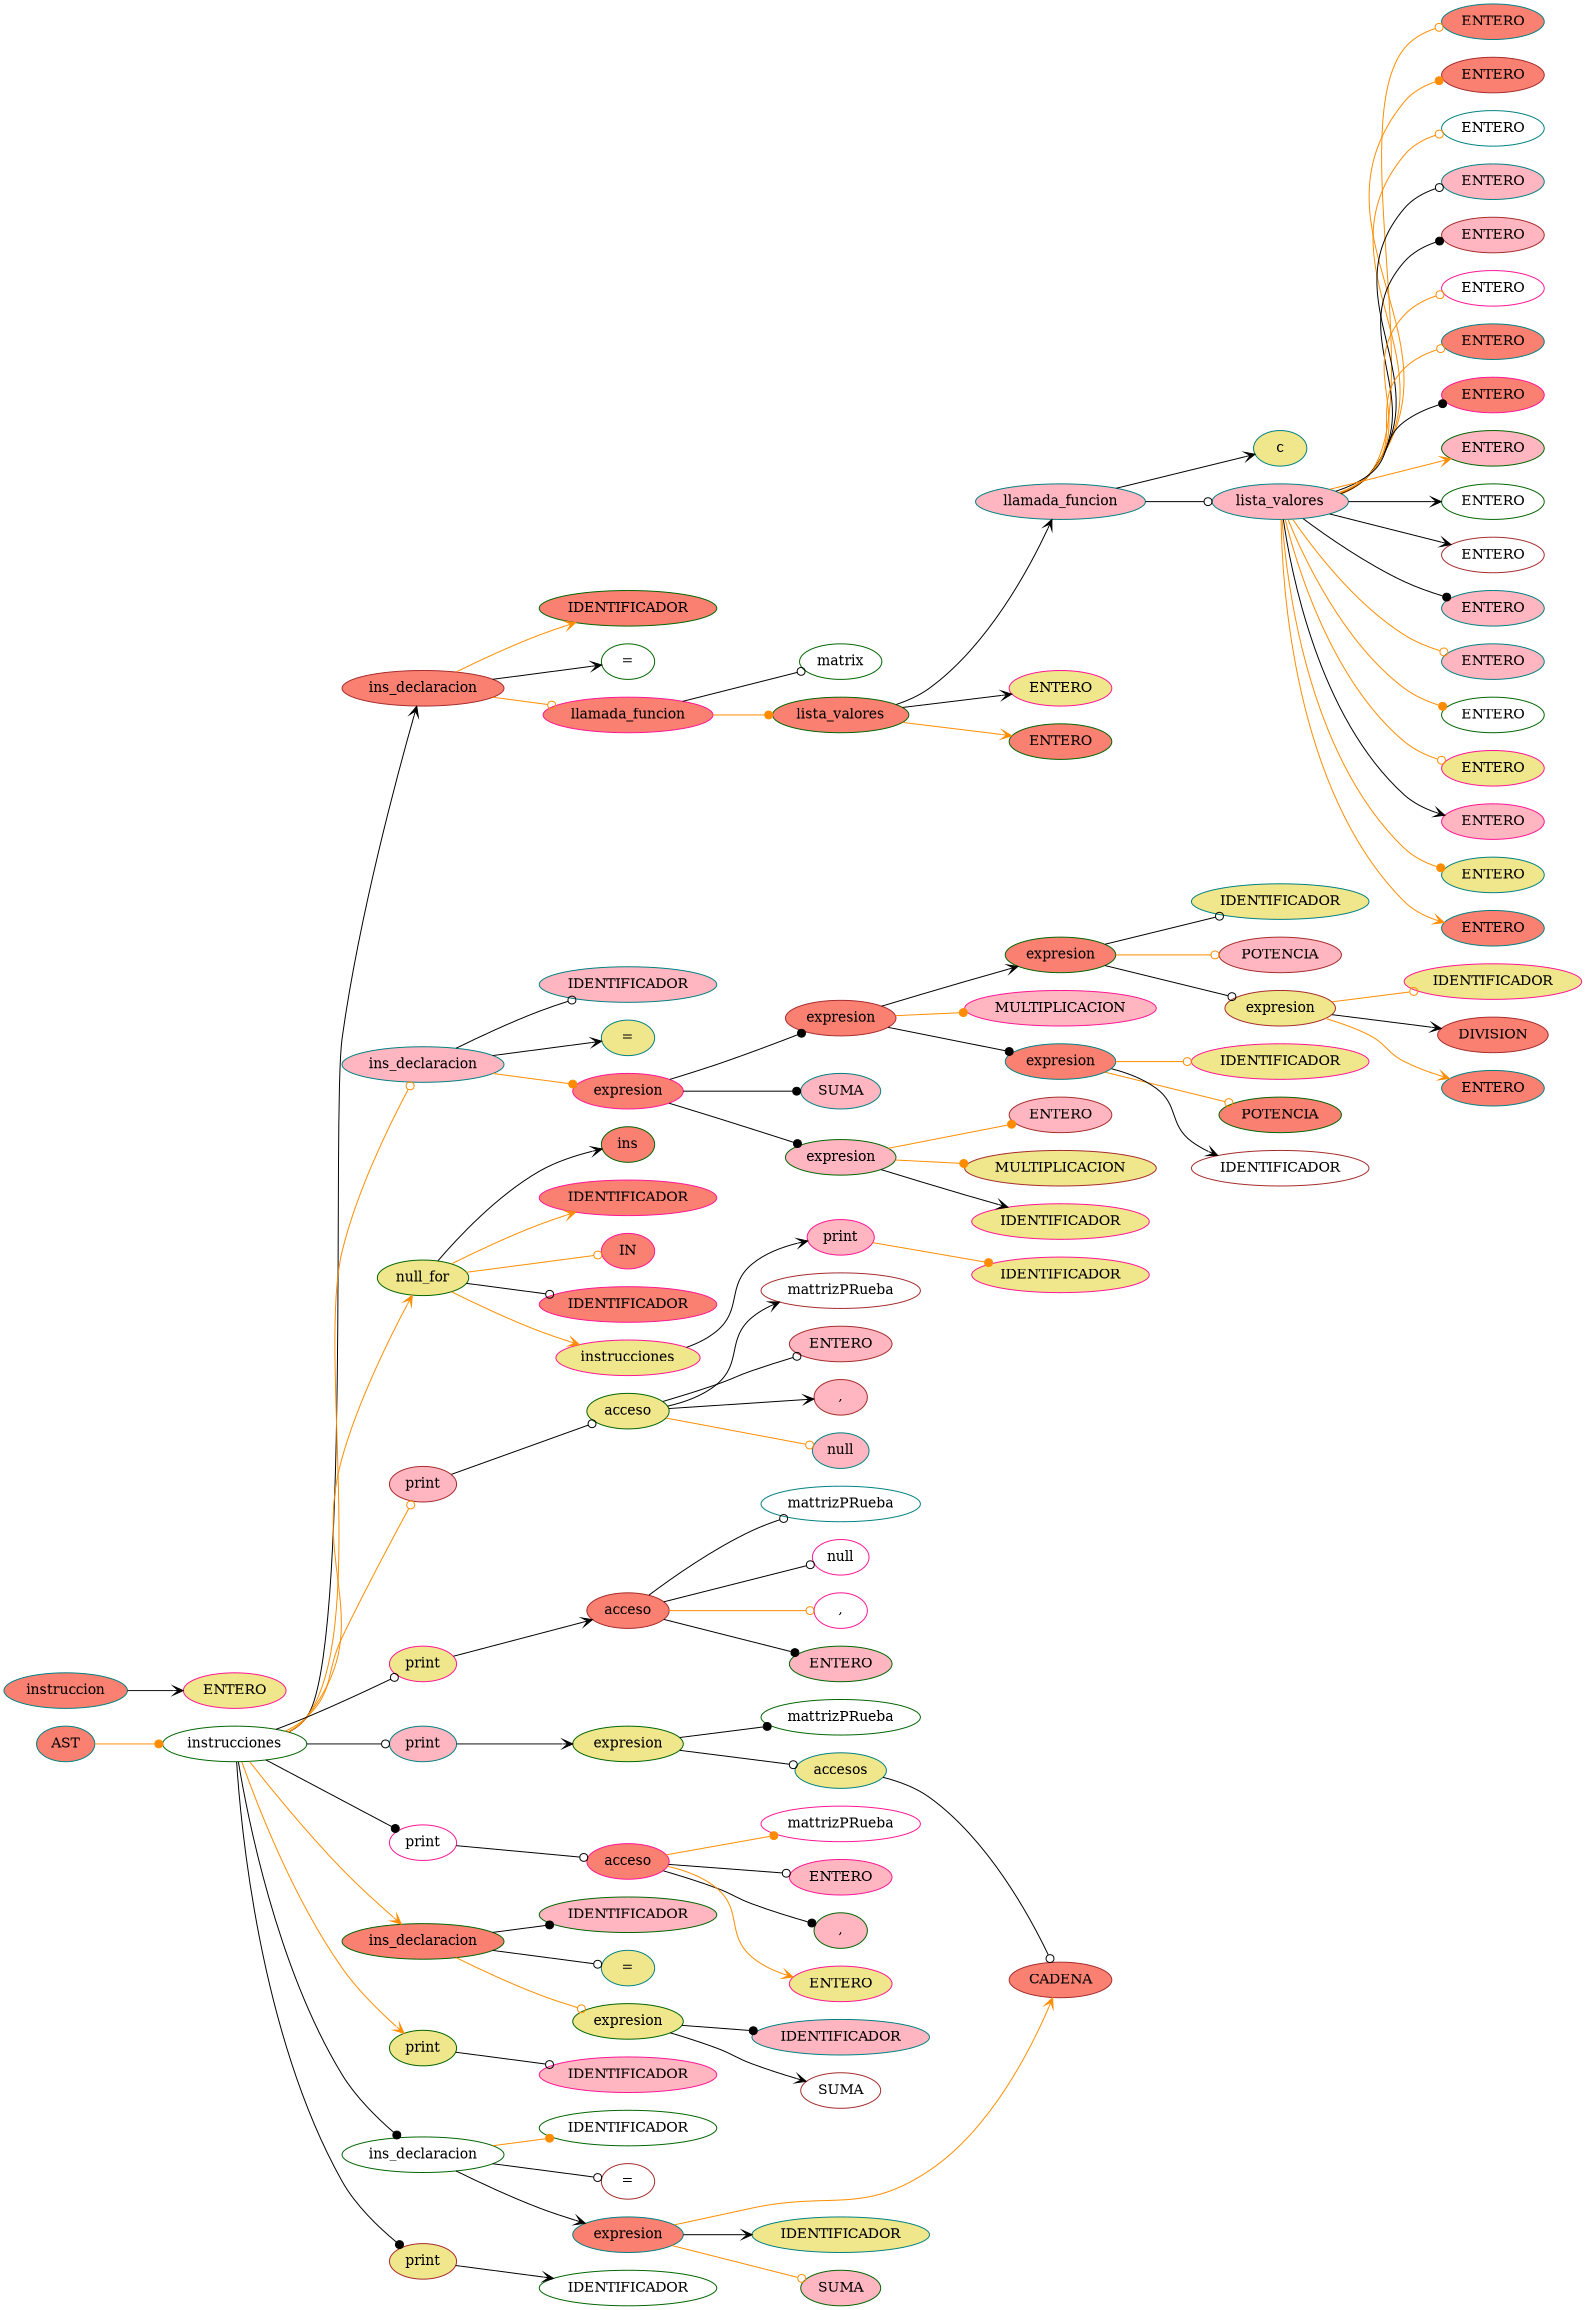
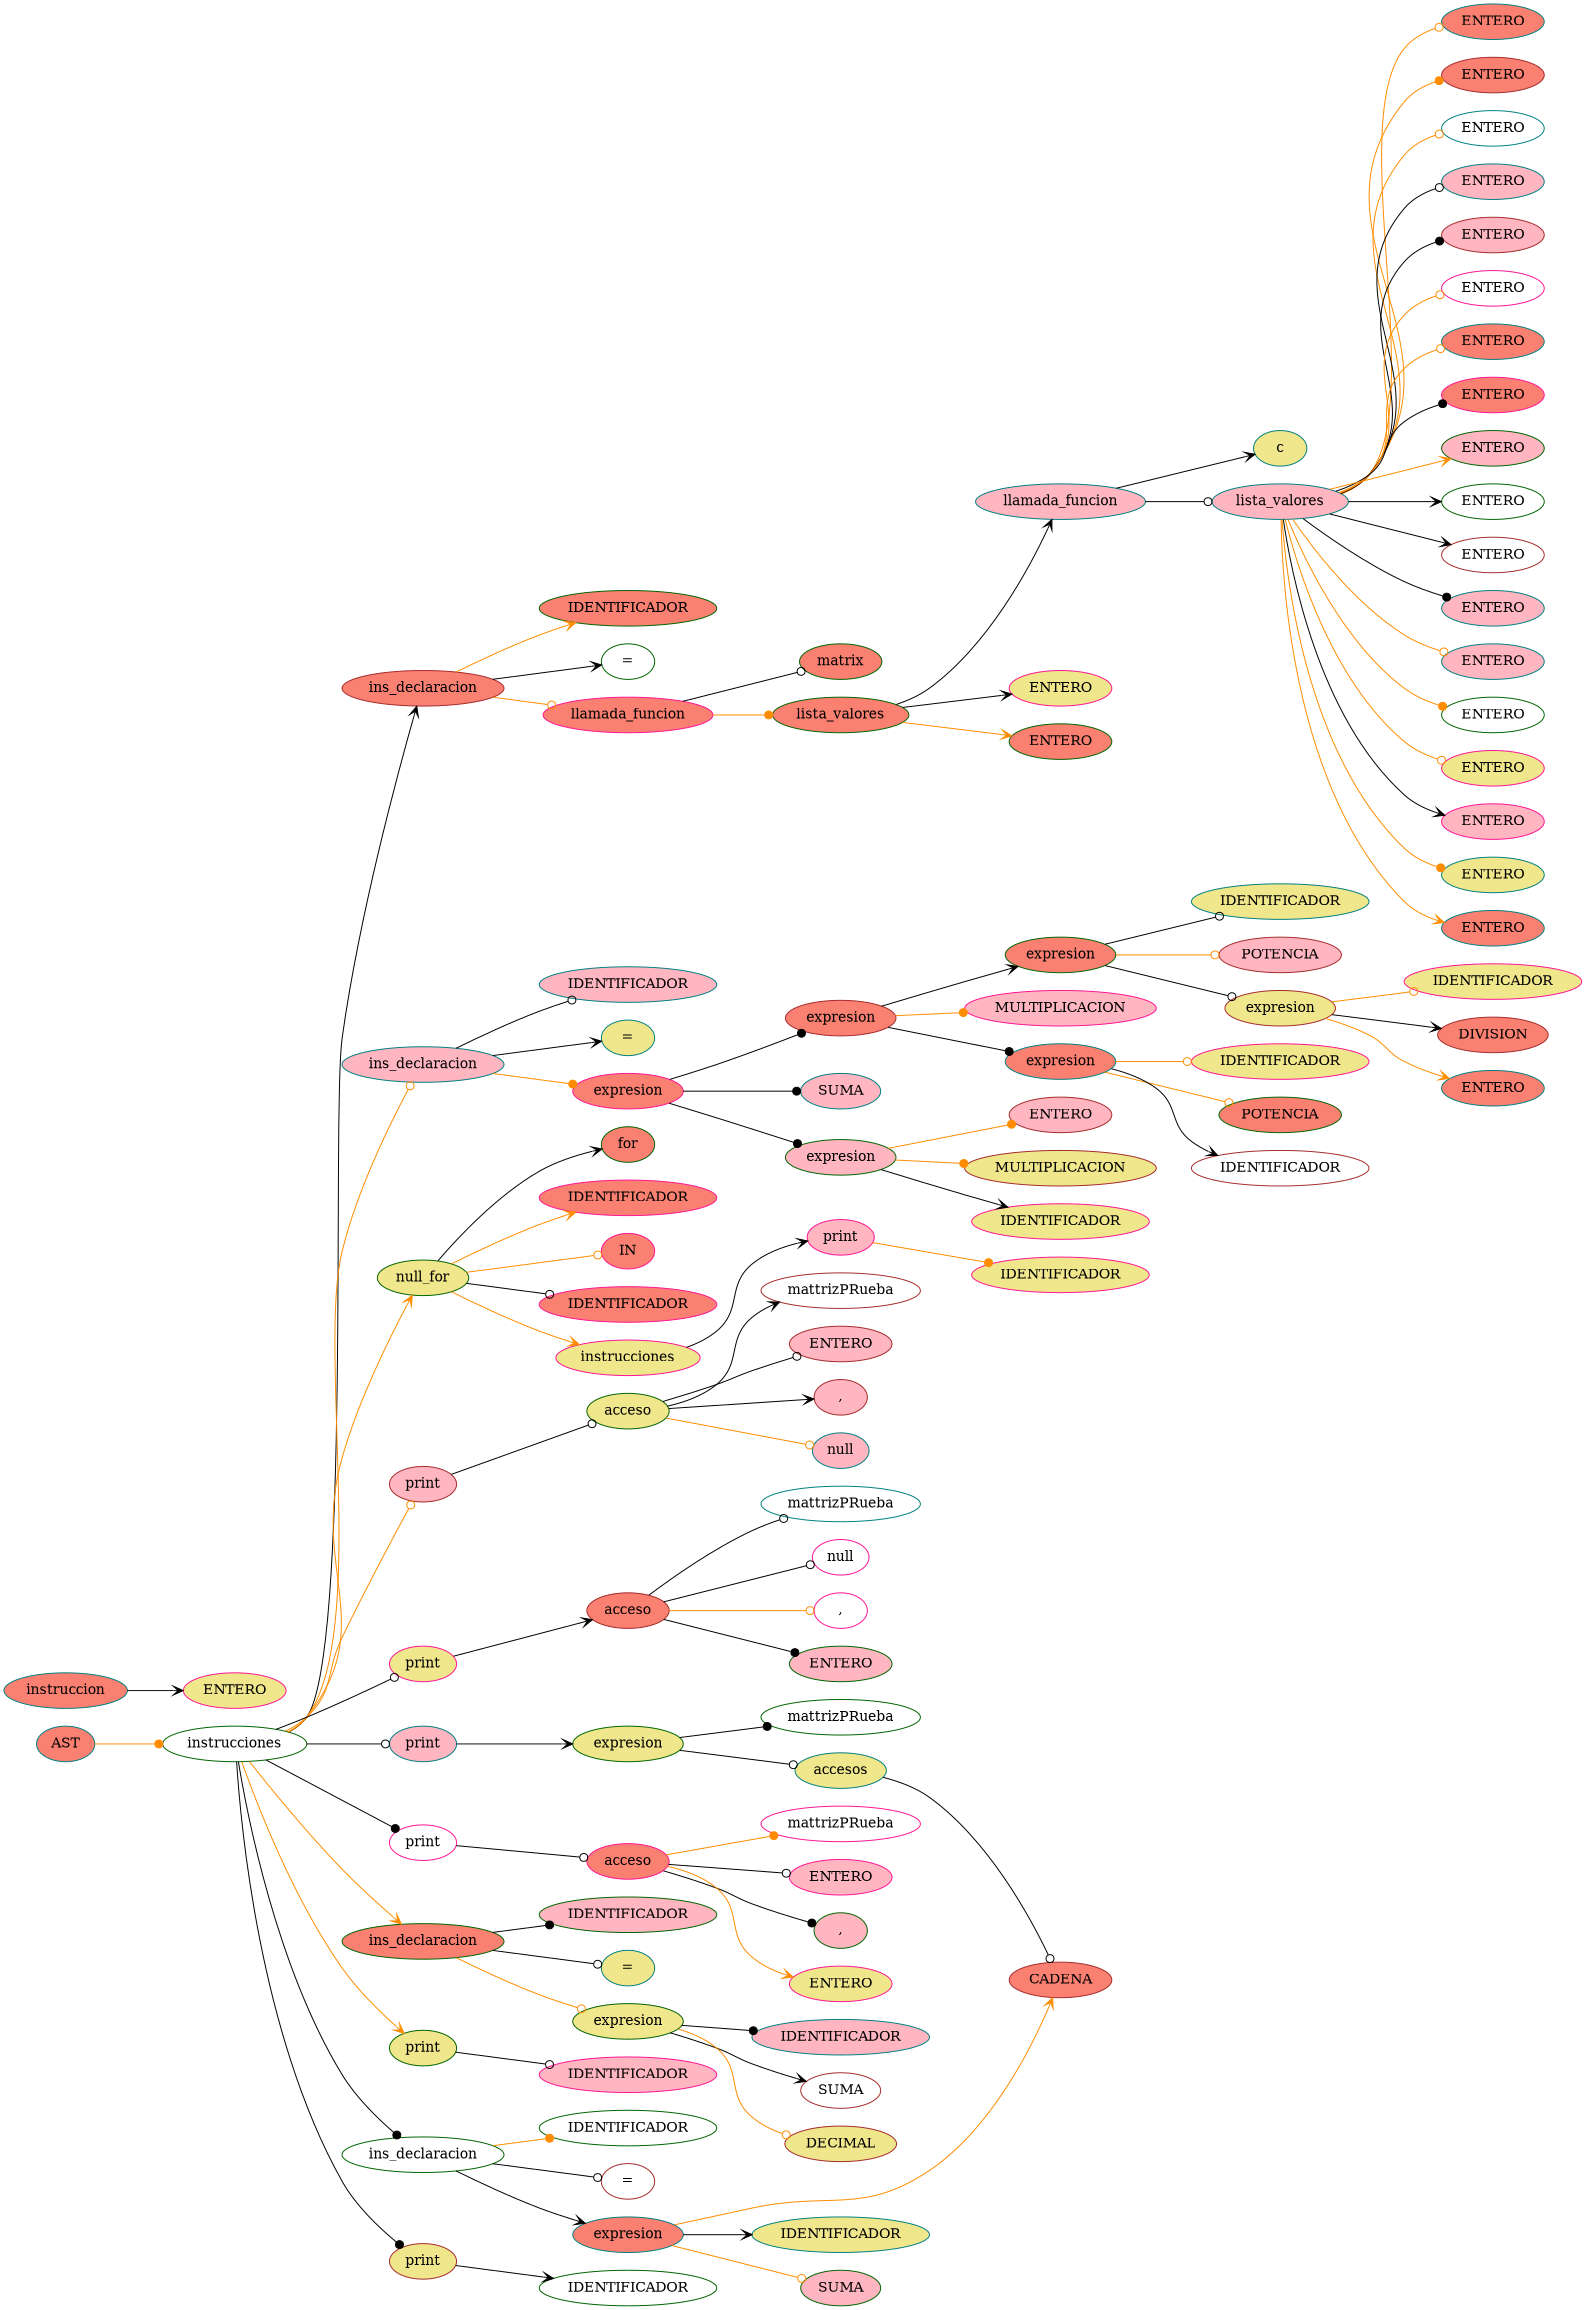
(841, 662) -> (841, 662)
(628, 1145) -> (628, 1145)
none -> (841, 2144)
